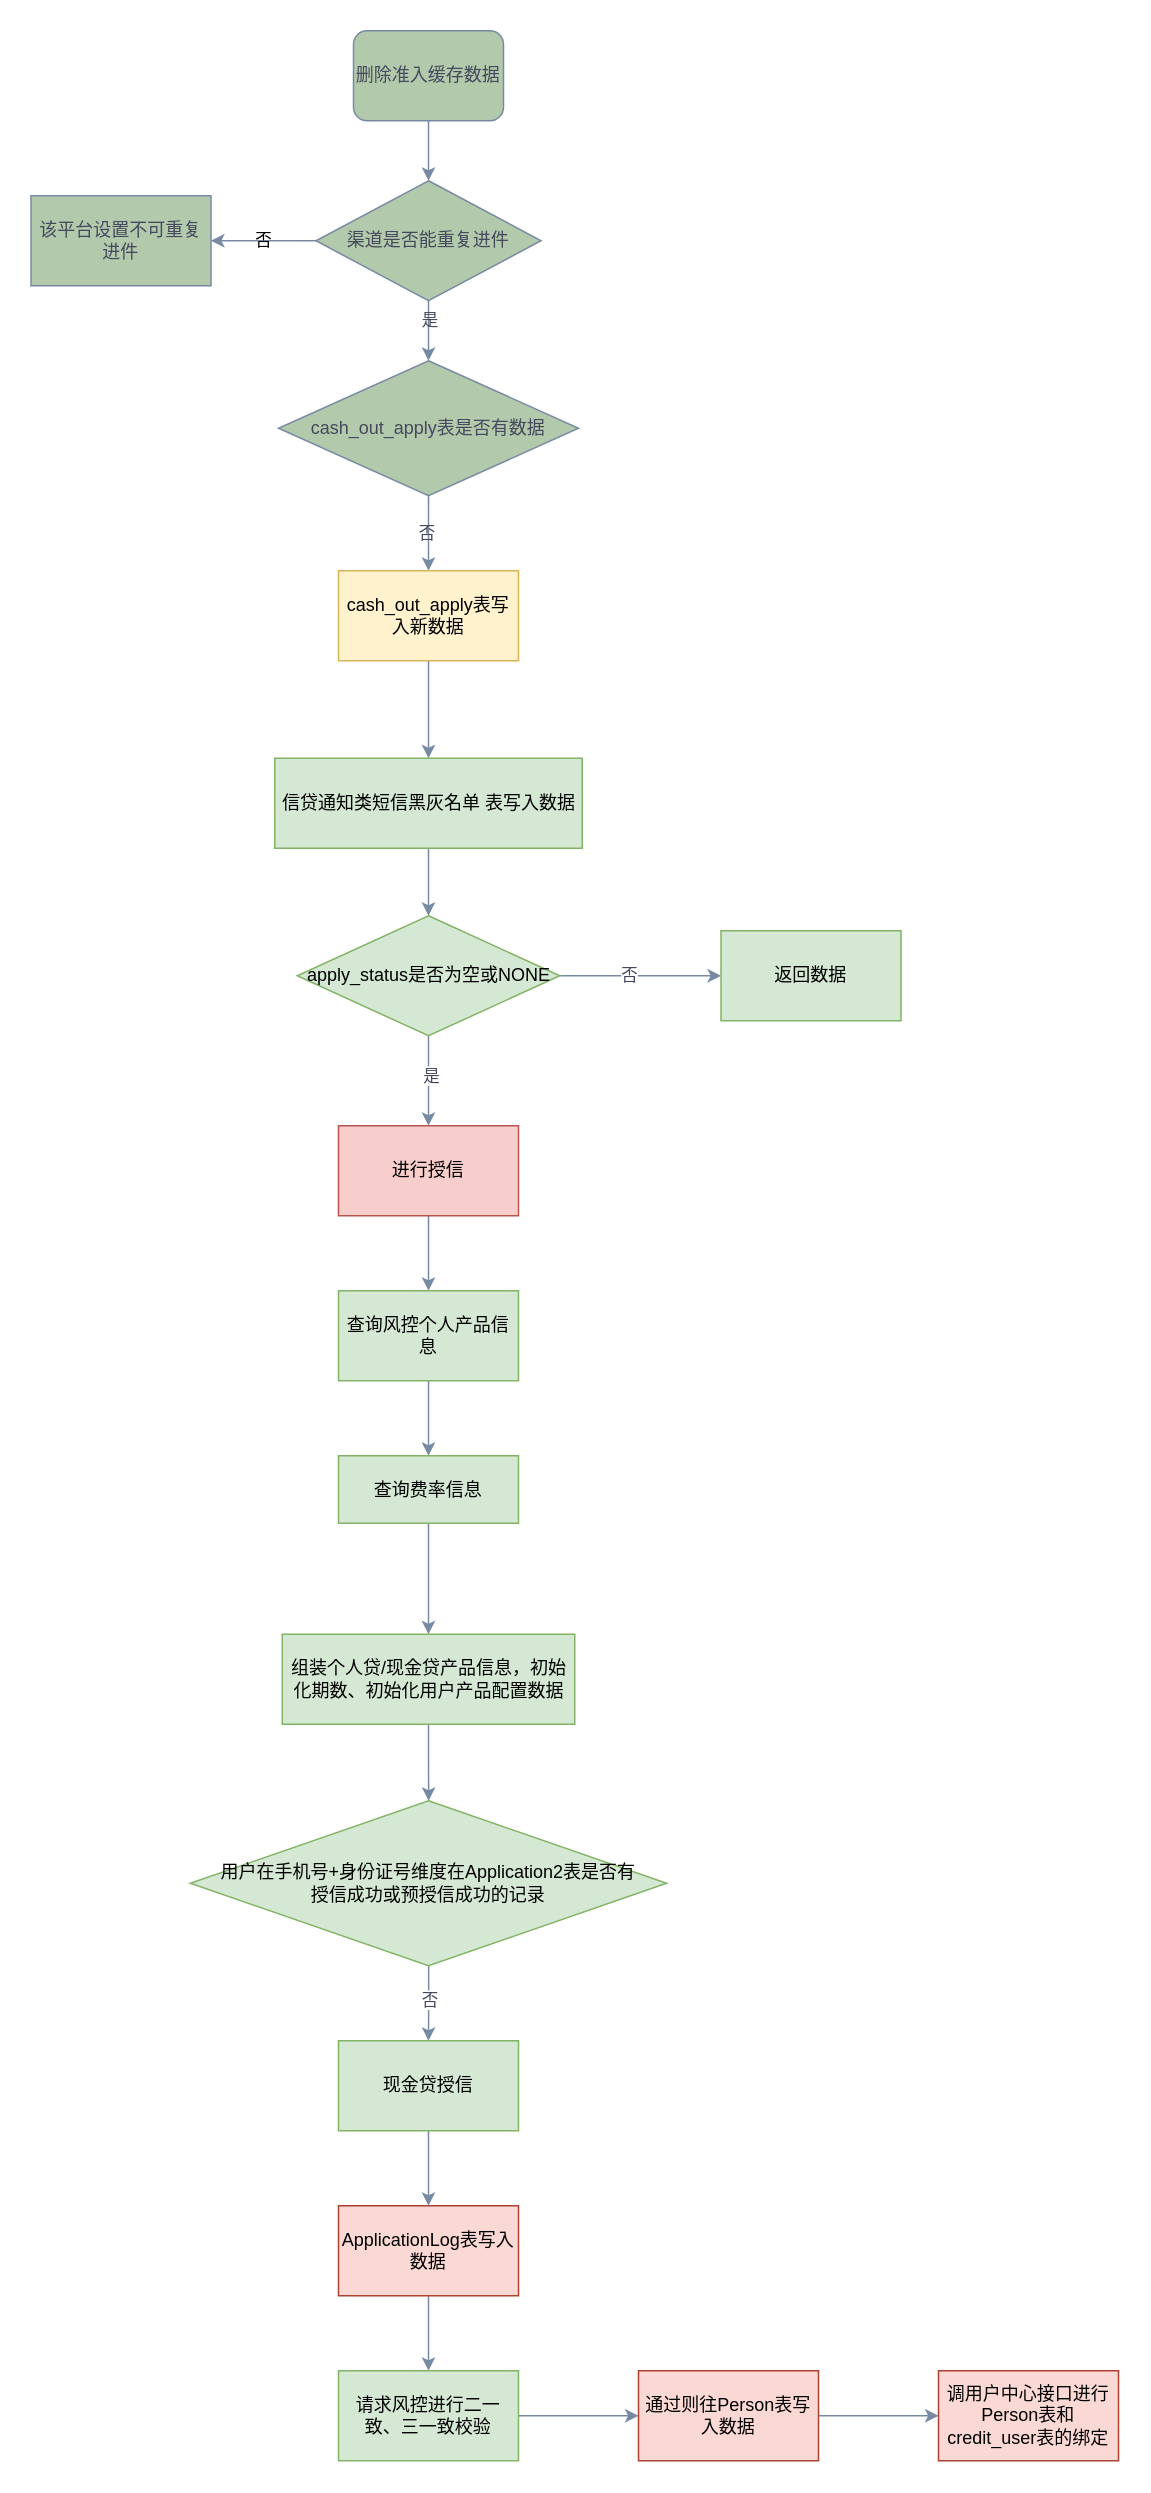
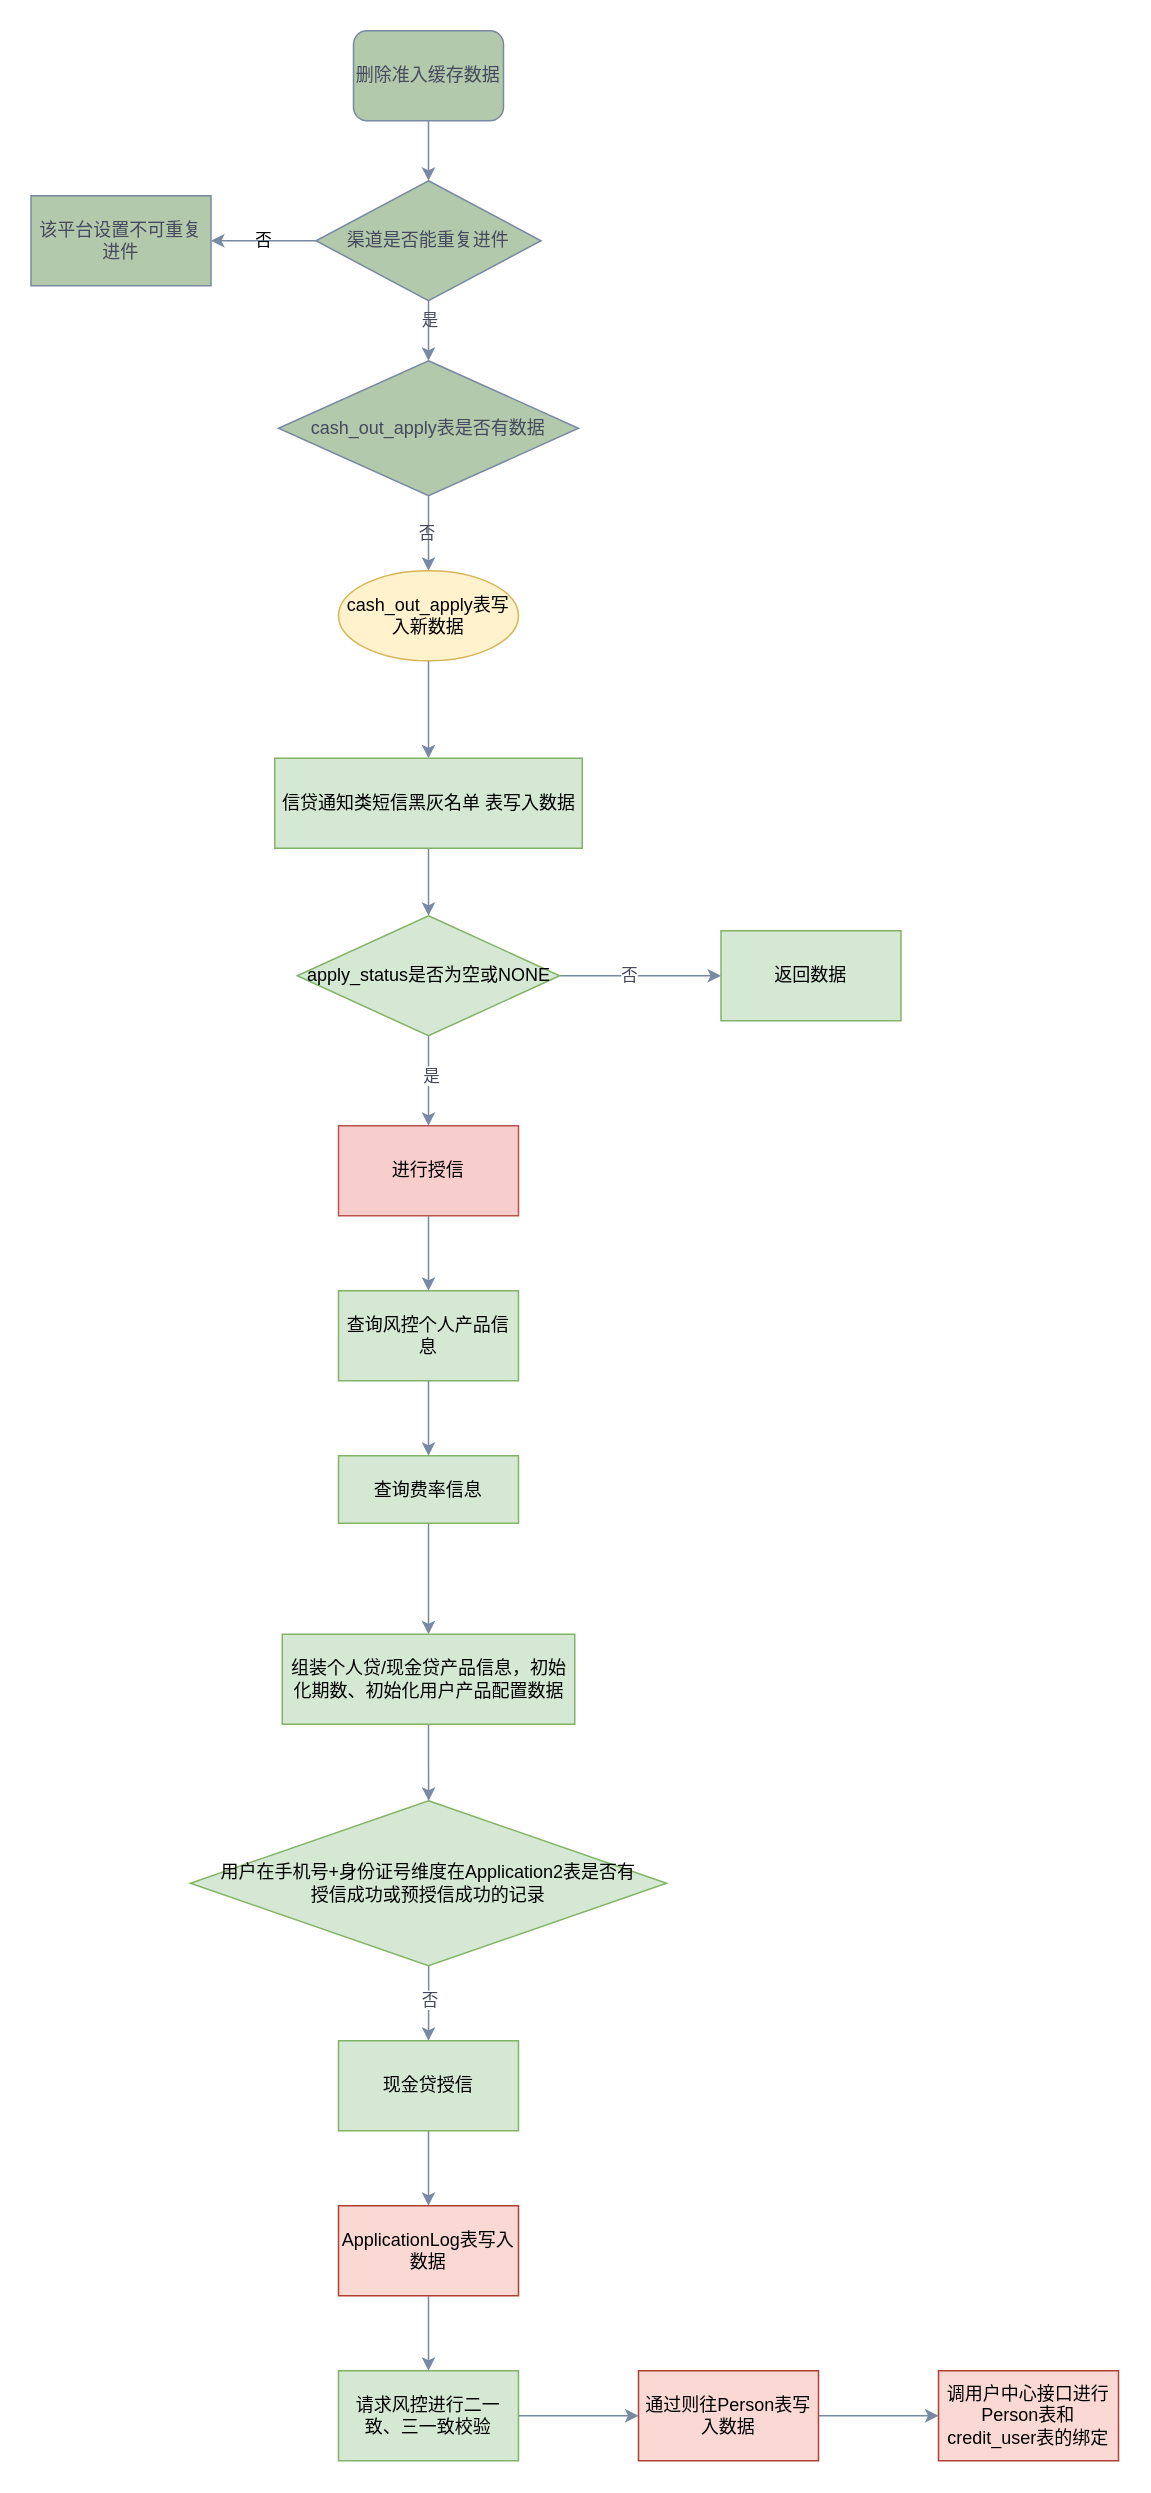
(428, 616) -> (428, 616)
